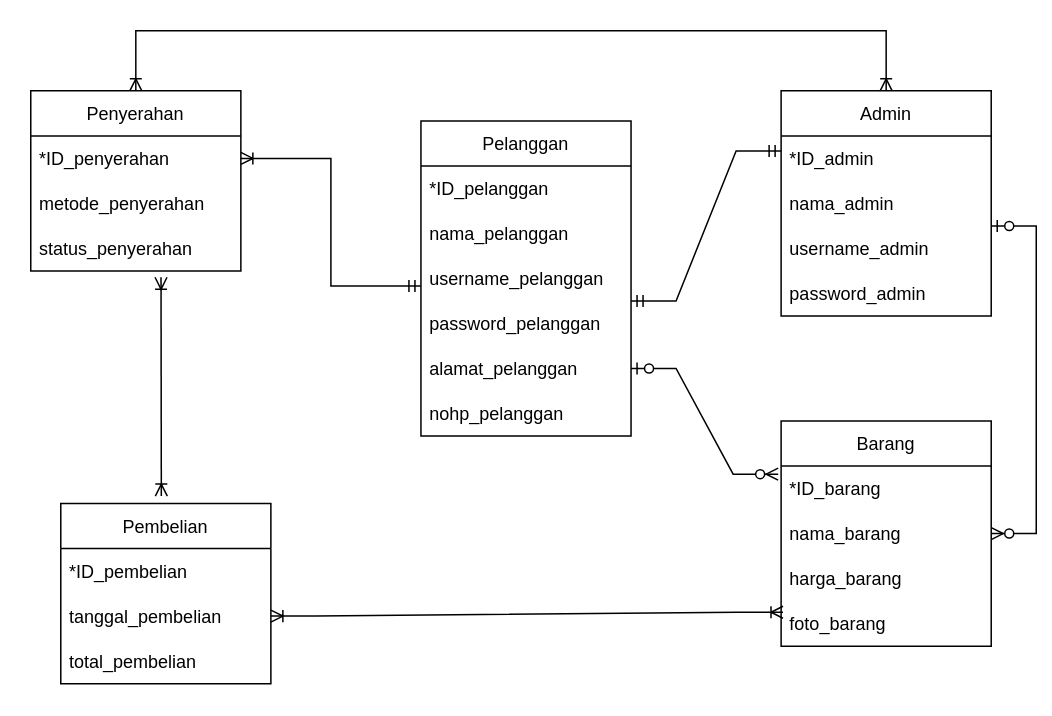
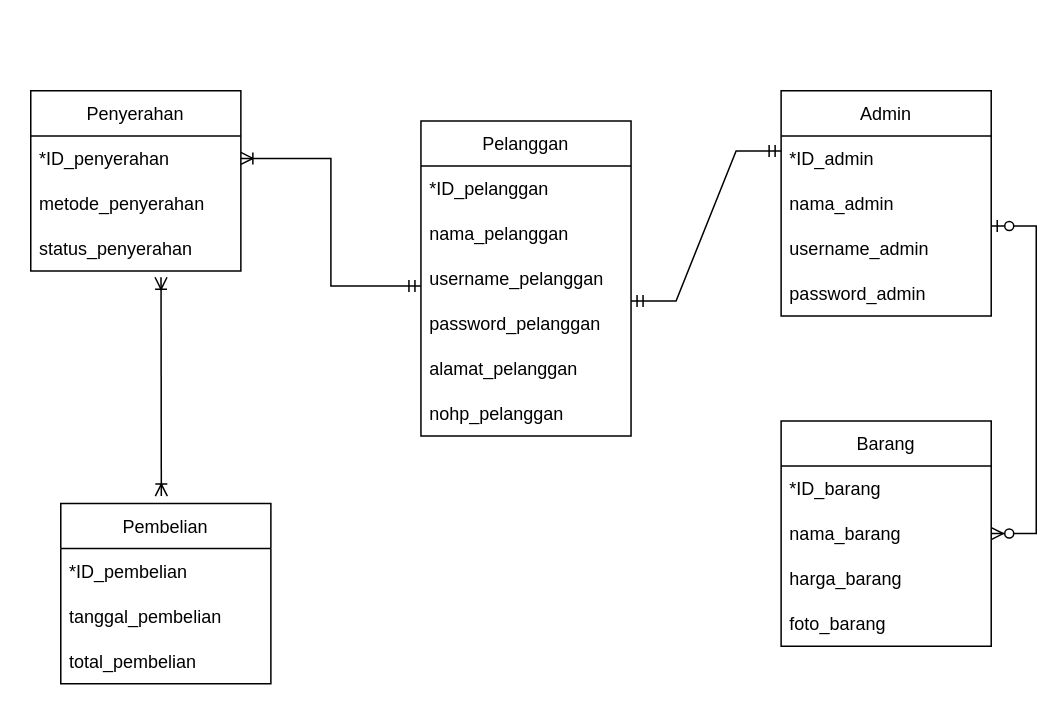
(511, 31) -> none
(704, 421) -> none
(527, 614) -> none
